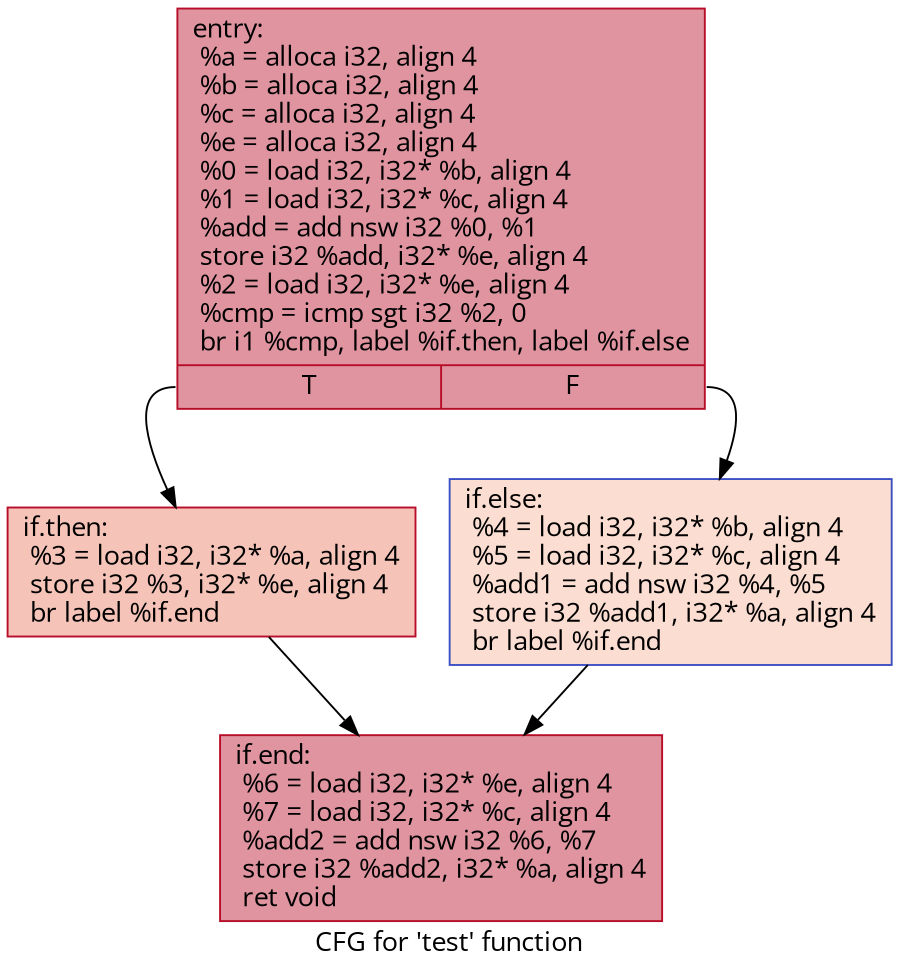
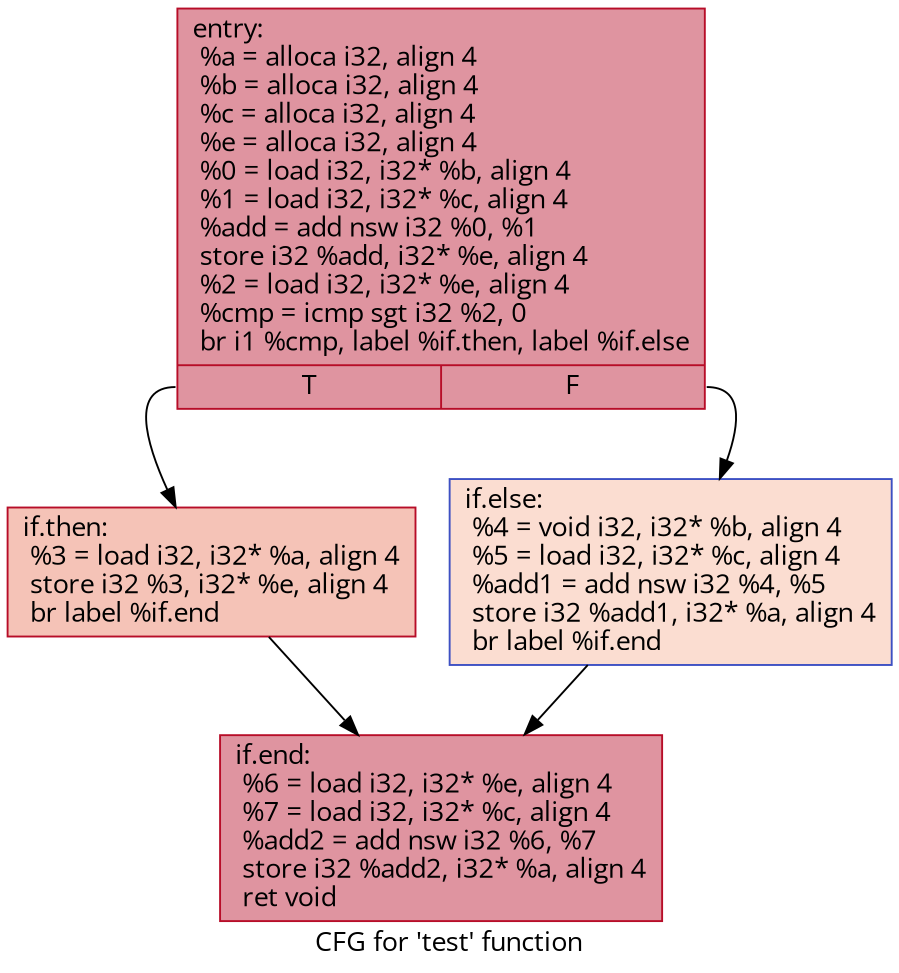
(655, 528) -> (654, 528)
